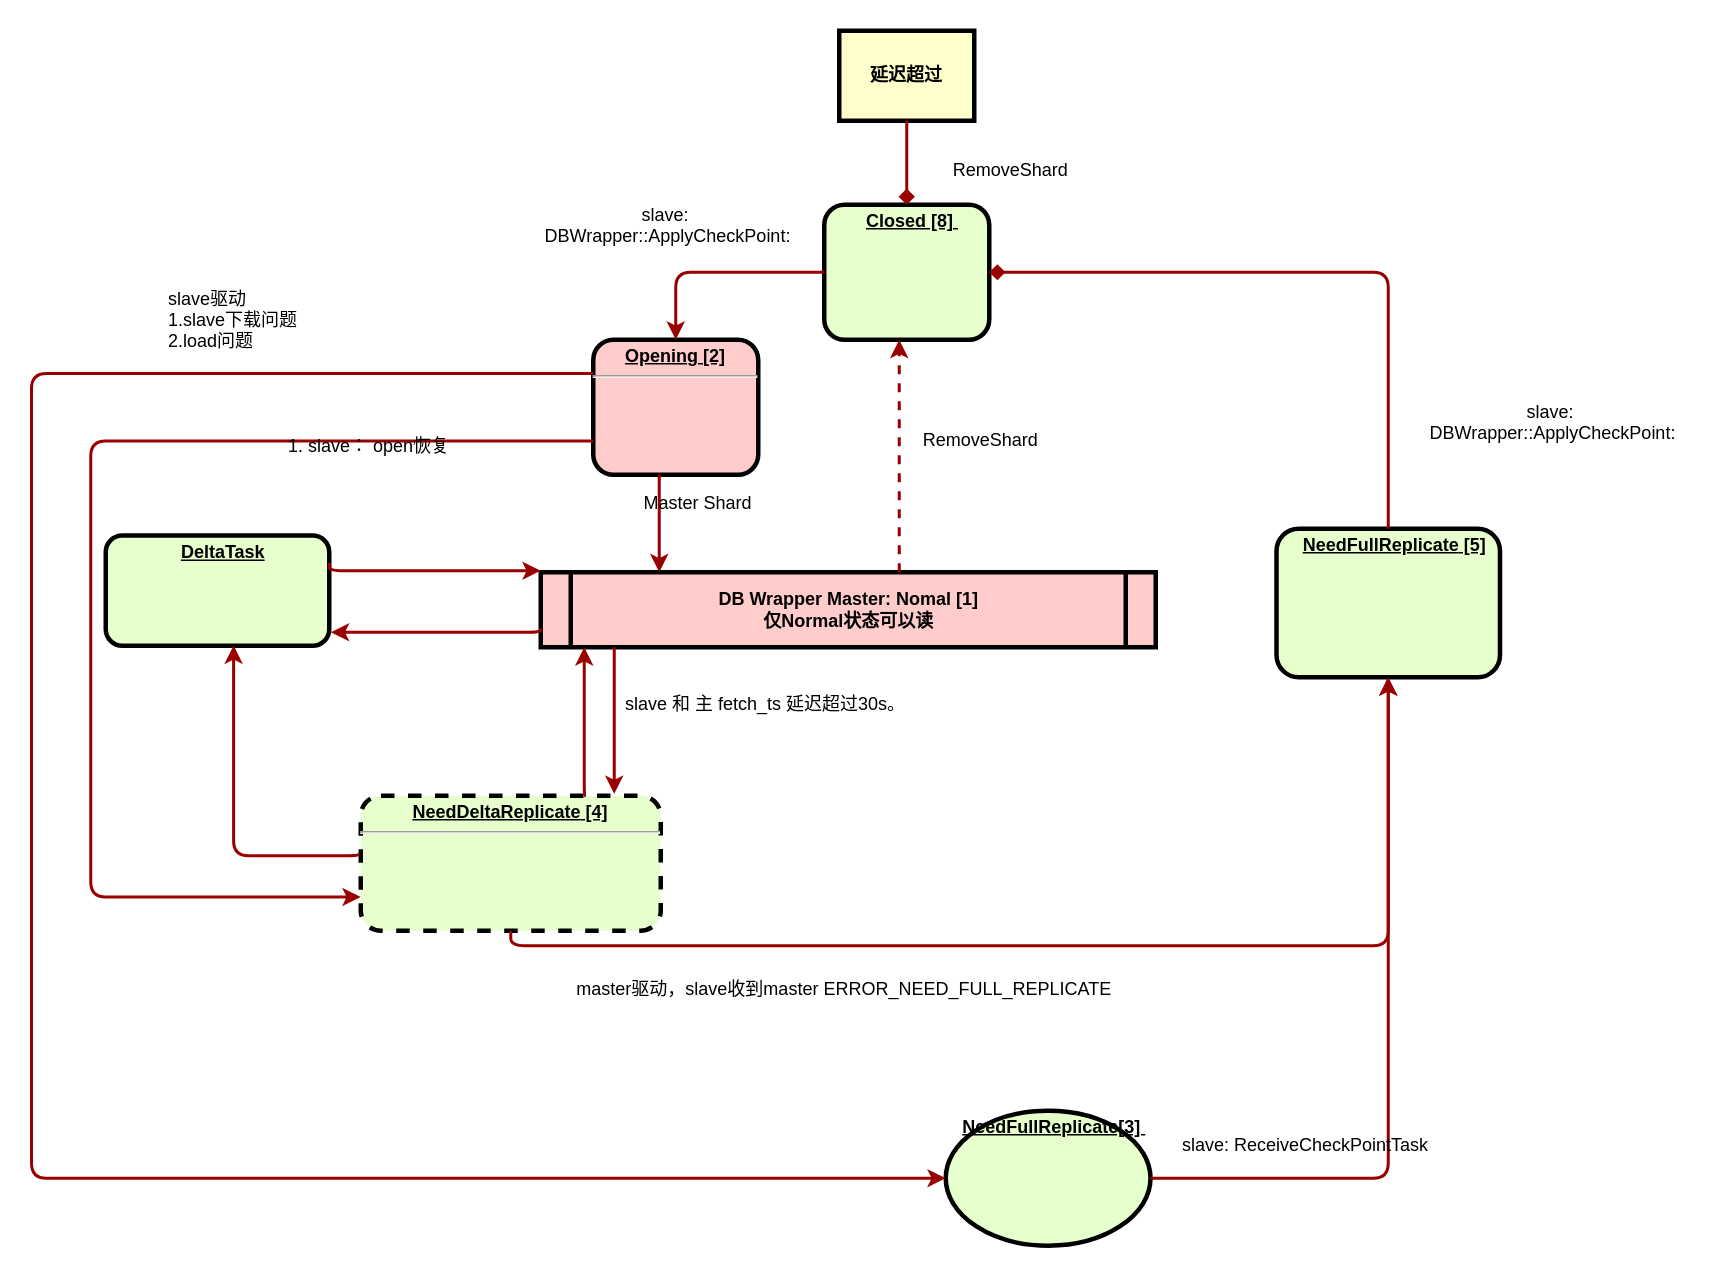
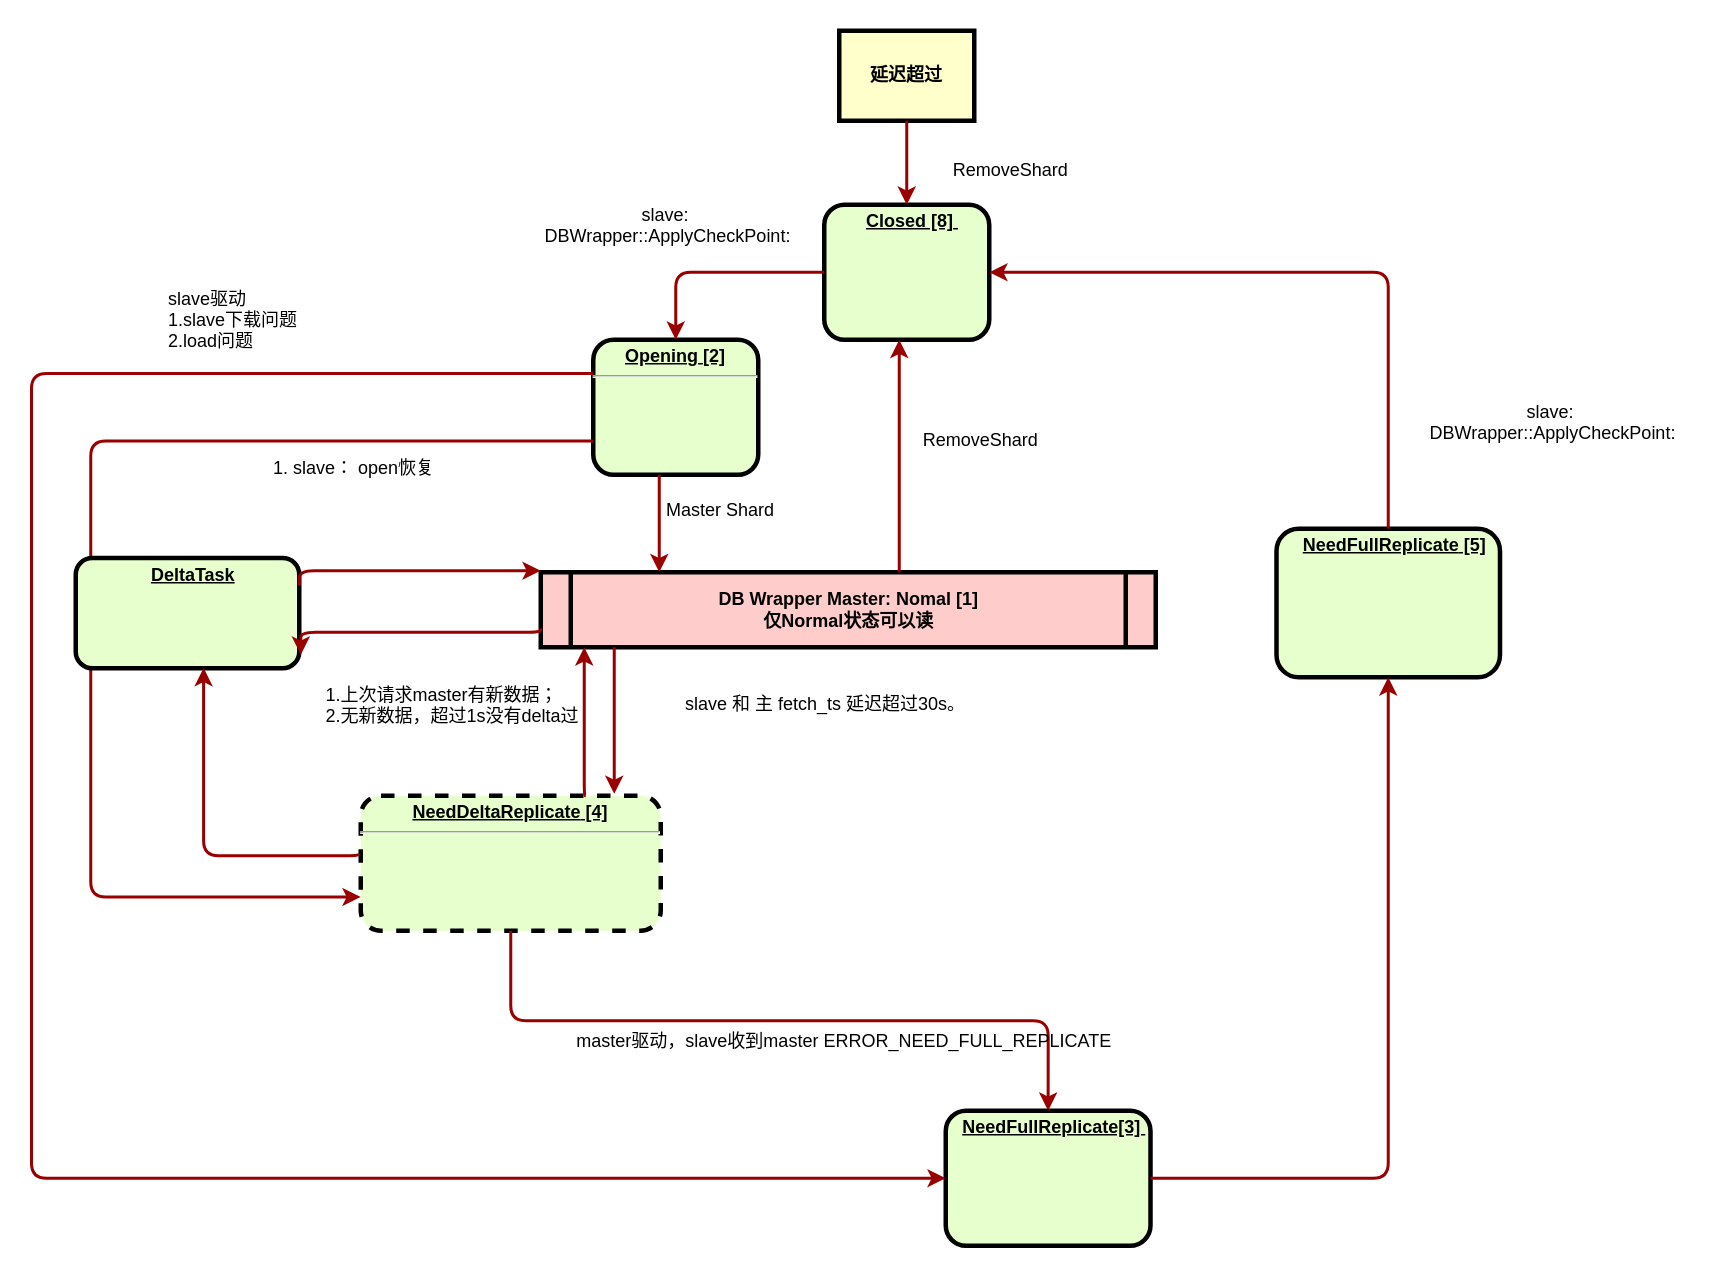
(907, 189) -> (907, 189)
(1005, 272) -> (1004, 272)
(676, 407) -> (676, 407)
(413, 453) -> (398, 476)
(899, 462) -> (899, 462)
(698, 505) -> (721, 512)
(218, 591) -> (188, 613)
none -> (458, 706)
(766, 706) -> (826, 706)
(948, 946) -> (776, 1021)
(845, 991) -> (845, 1043)
(1306, 1145) -> none
(1048, 1178) -> (1048, 1178)
